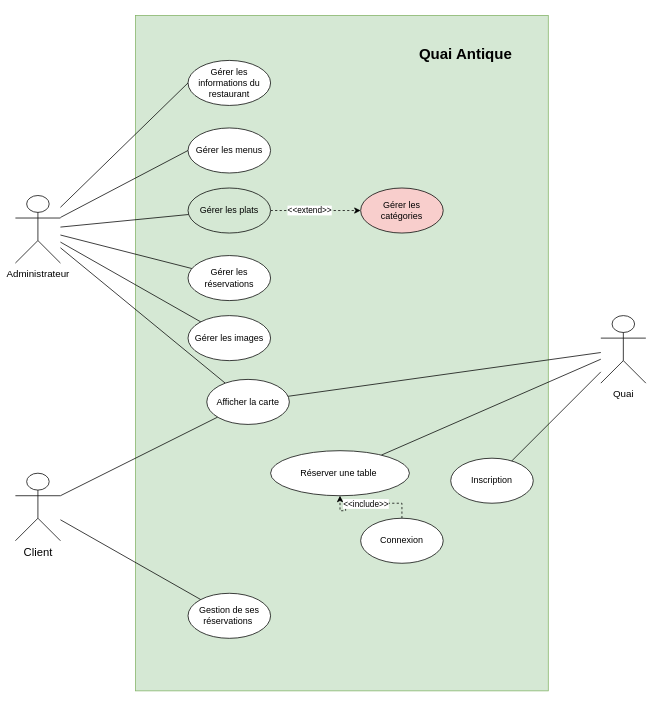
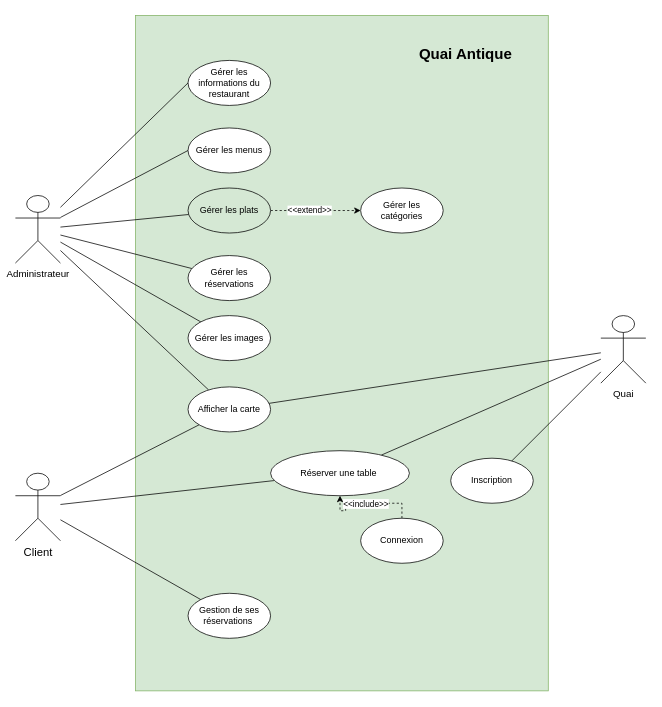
(402, 210) -> (402, 210)
(248, 402) -> (229, 409)
none -> (167, 492)
